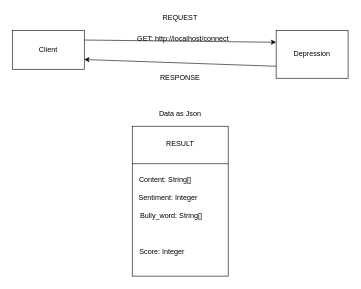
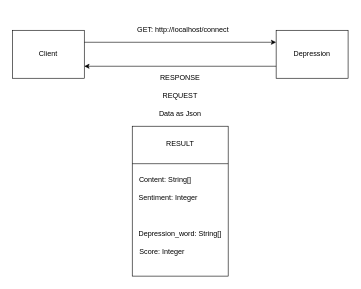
(180, 18) -> (180, 96)
(183, 39) -> (183, 30)
(48, 50) -> (48, 54)
(171, 216) -> none
none -> (180, 234)
